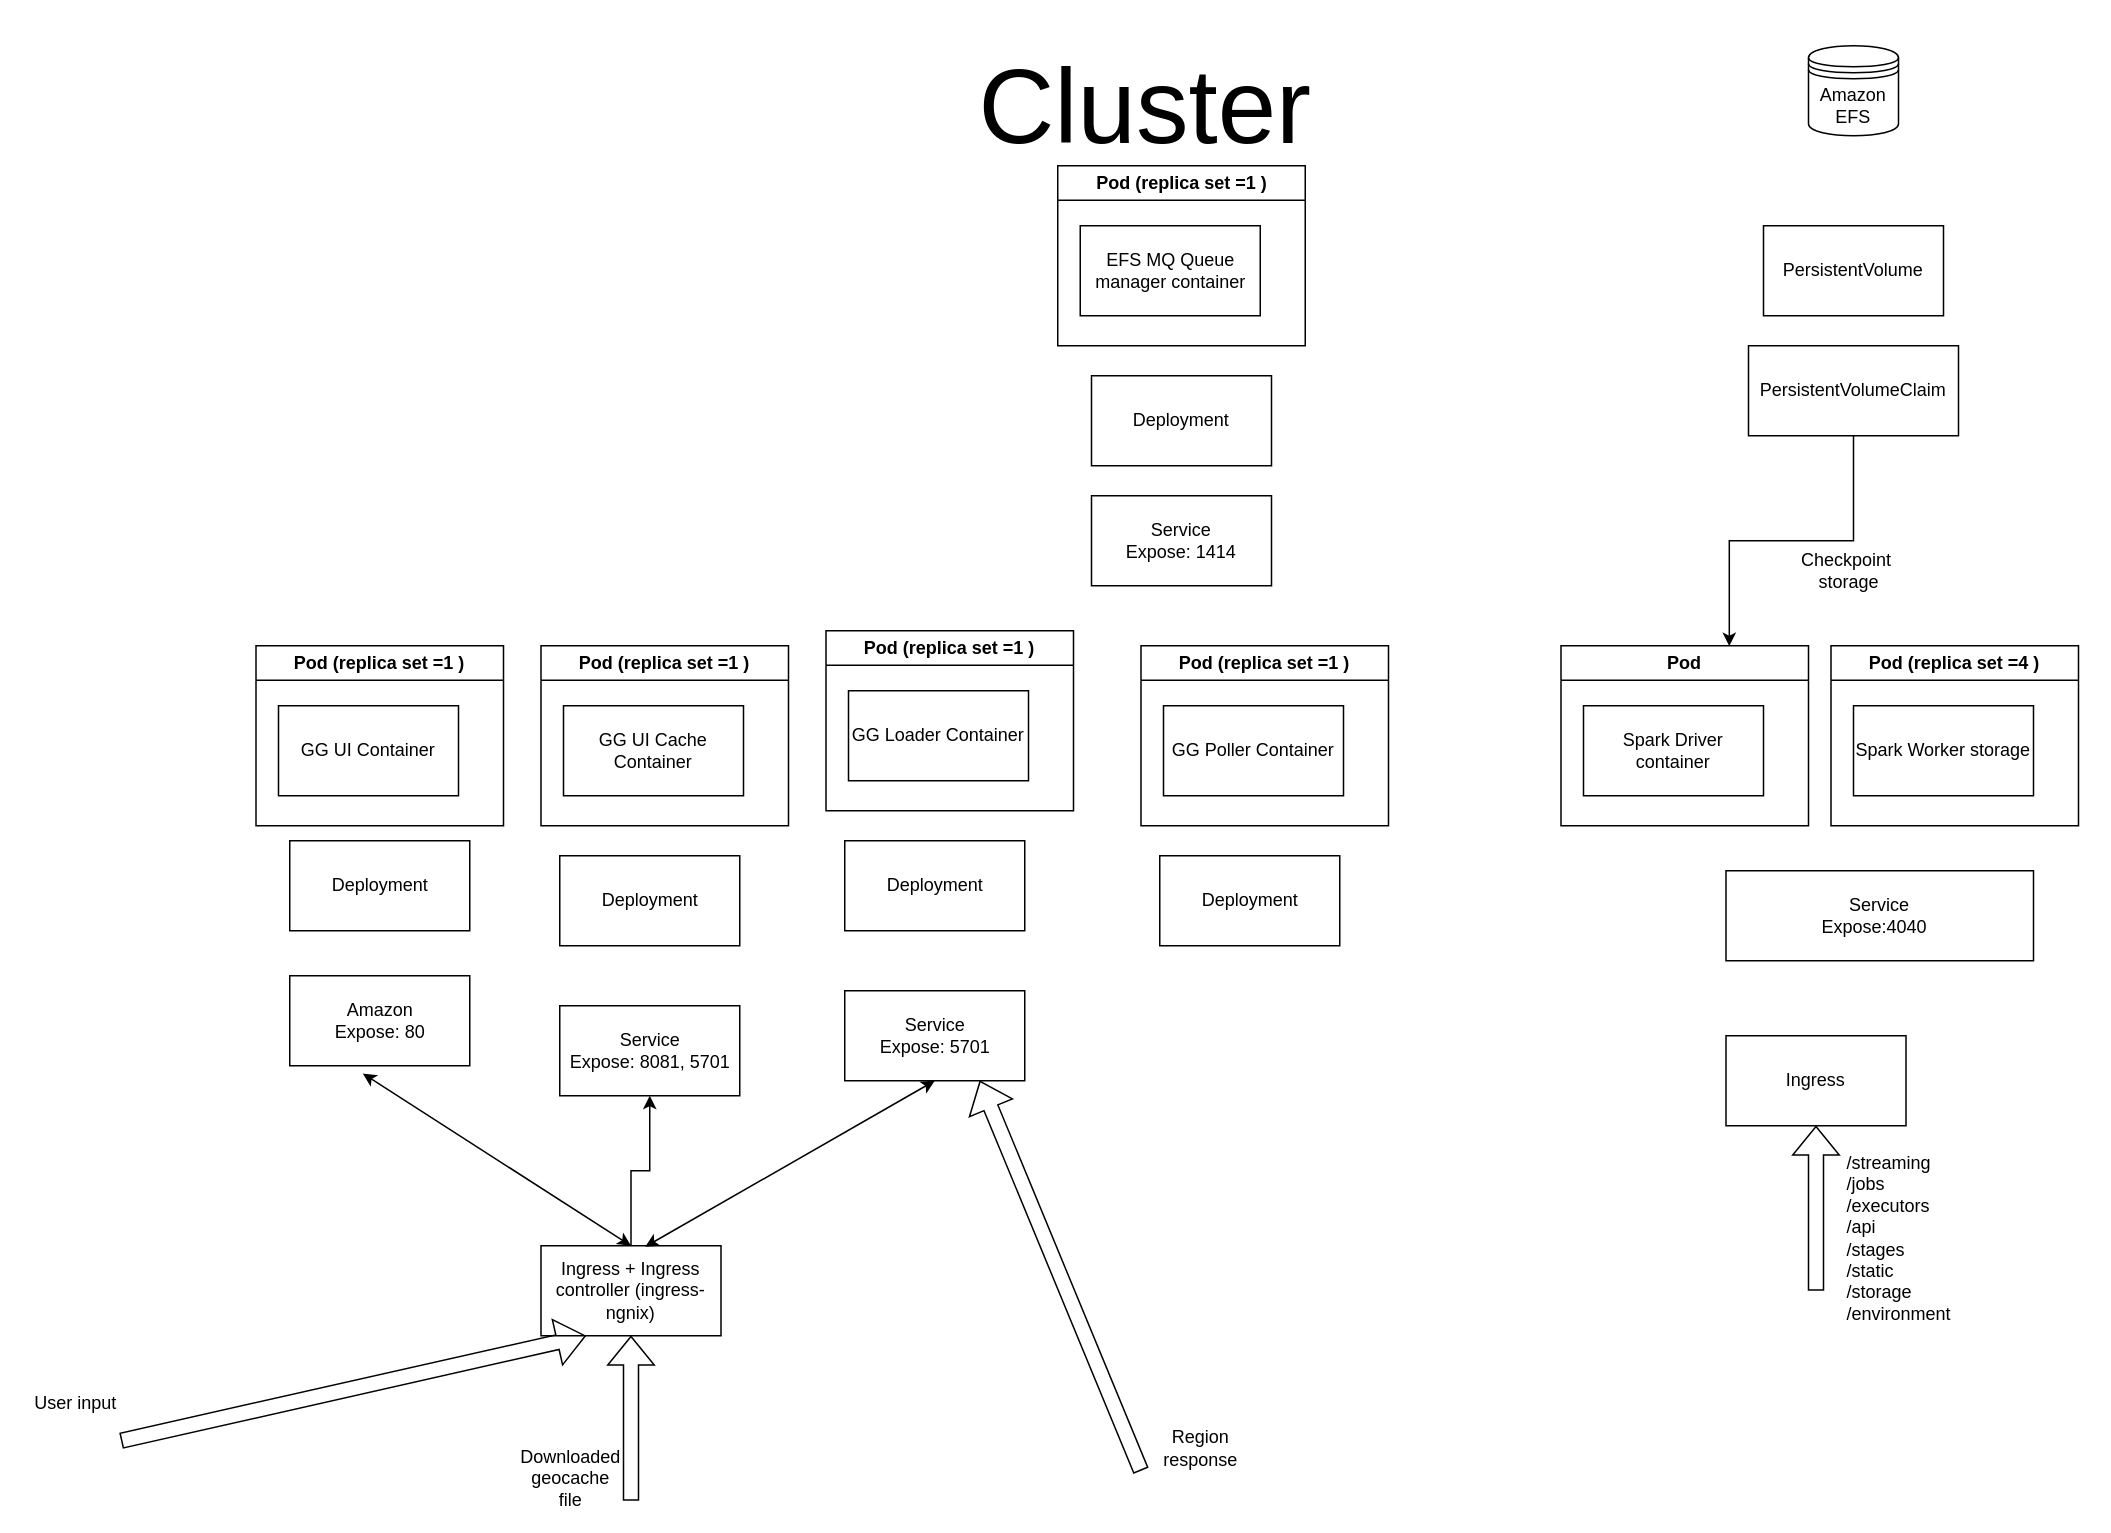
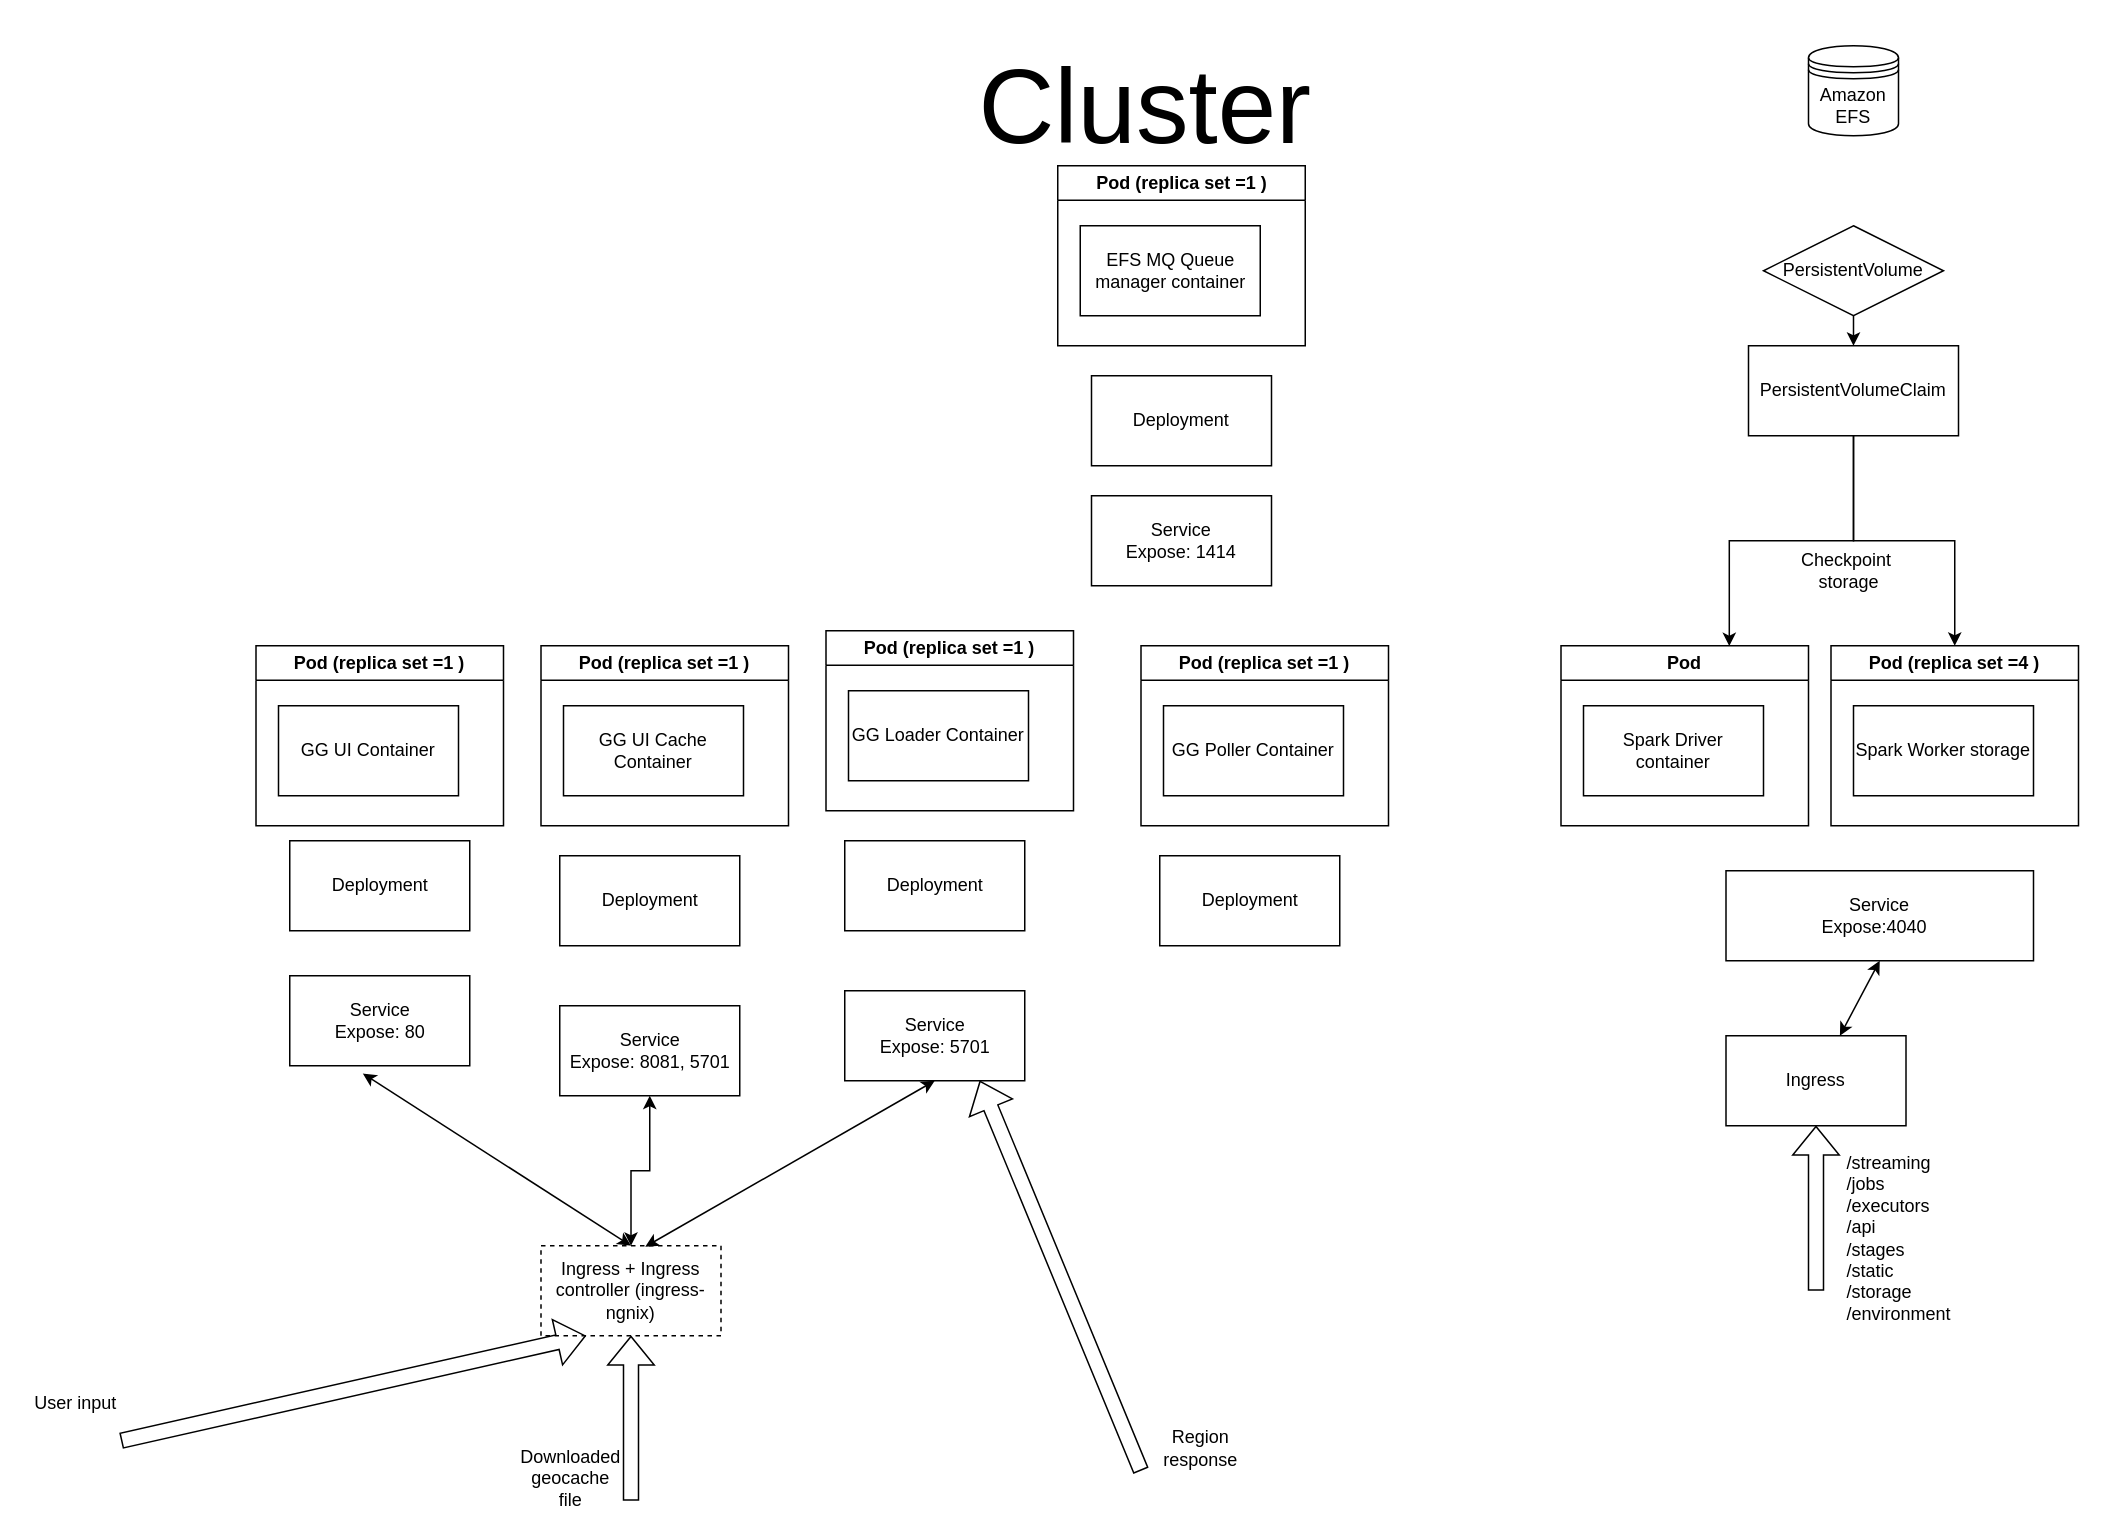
(1853, 271) -> (1853, 271)
none -> (1853, 326)
none -> (1951, 541)
none -> (1859, 999)
(380, 1021) -> (380, 1021)
(631, 1239) -> (631, 1234)
(631, 1291) -> (631, 1291)
